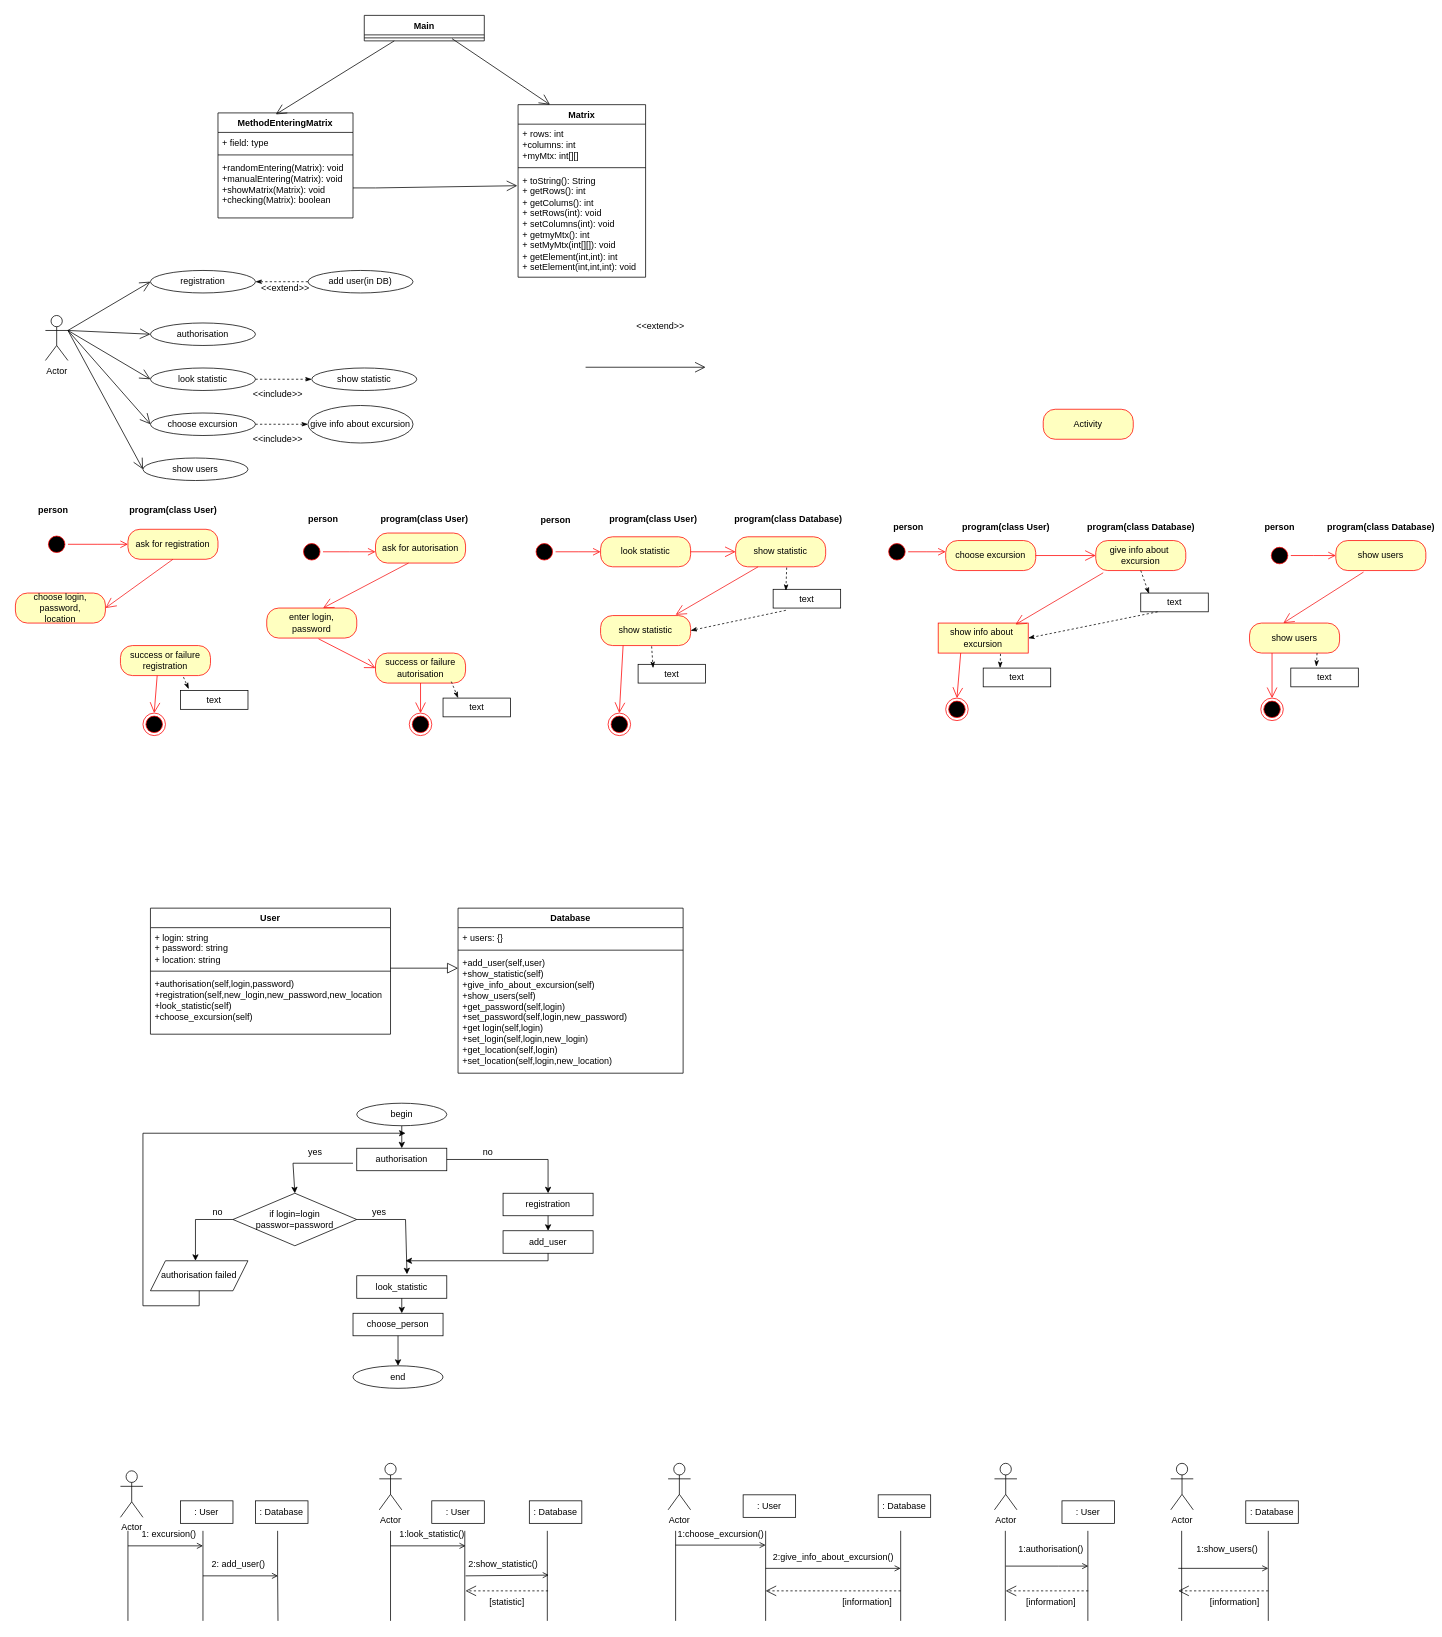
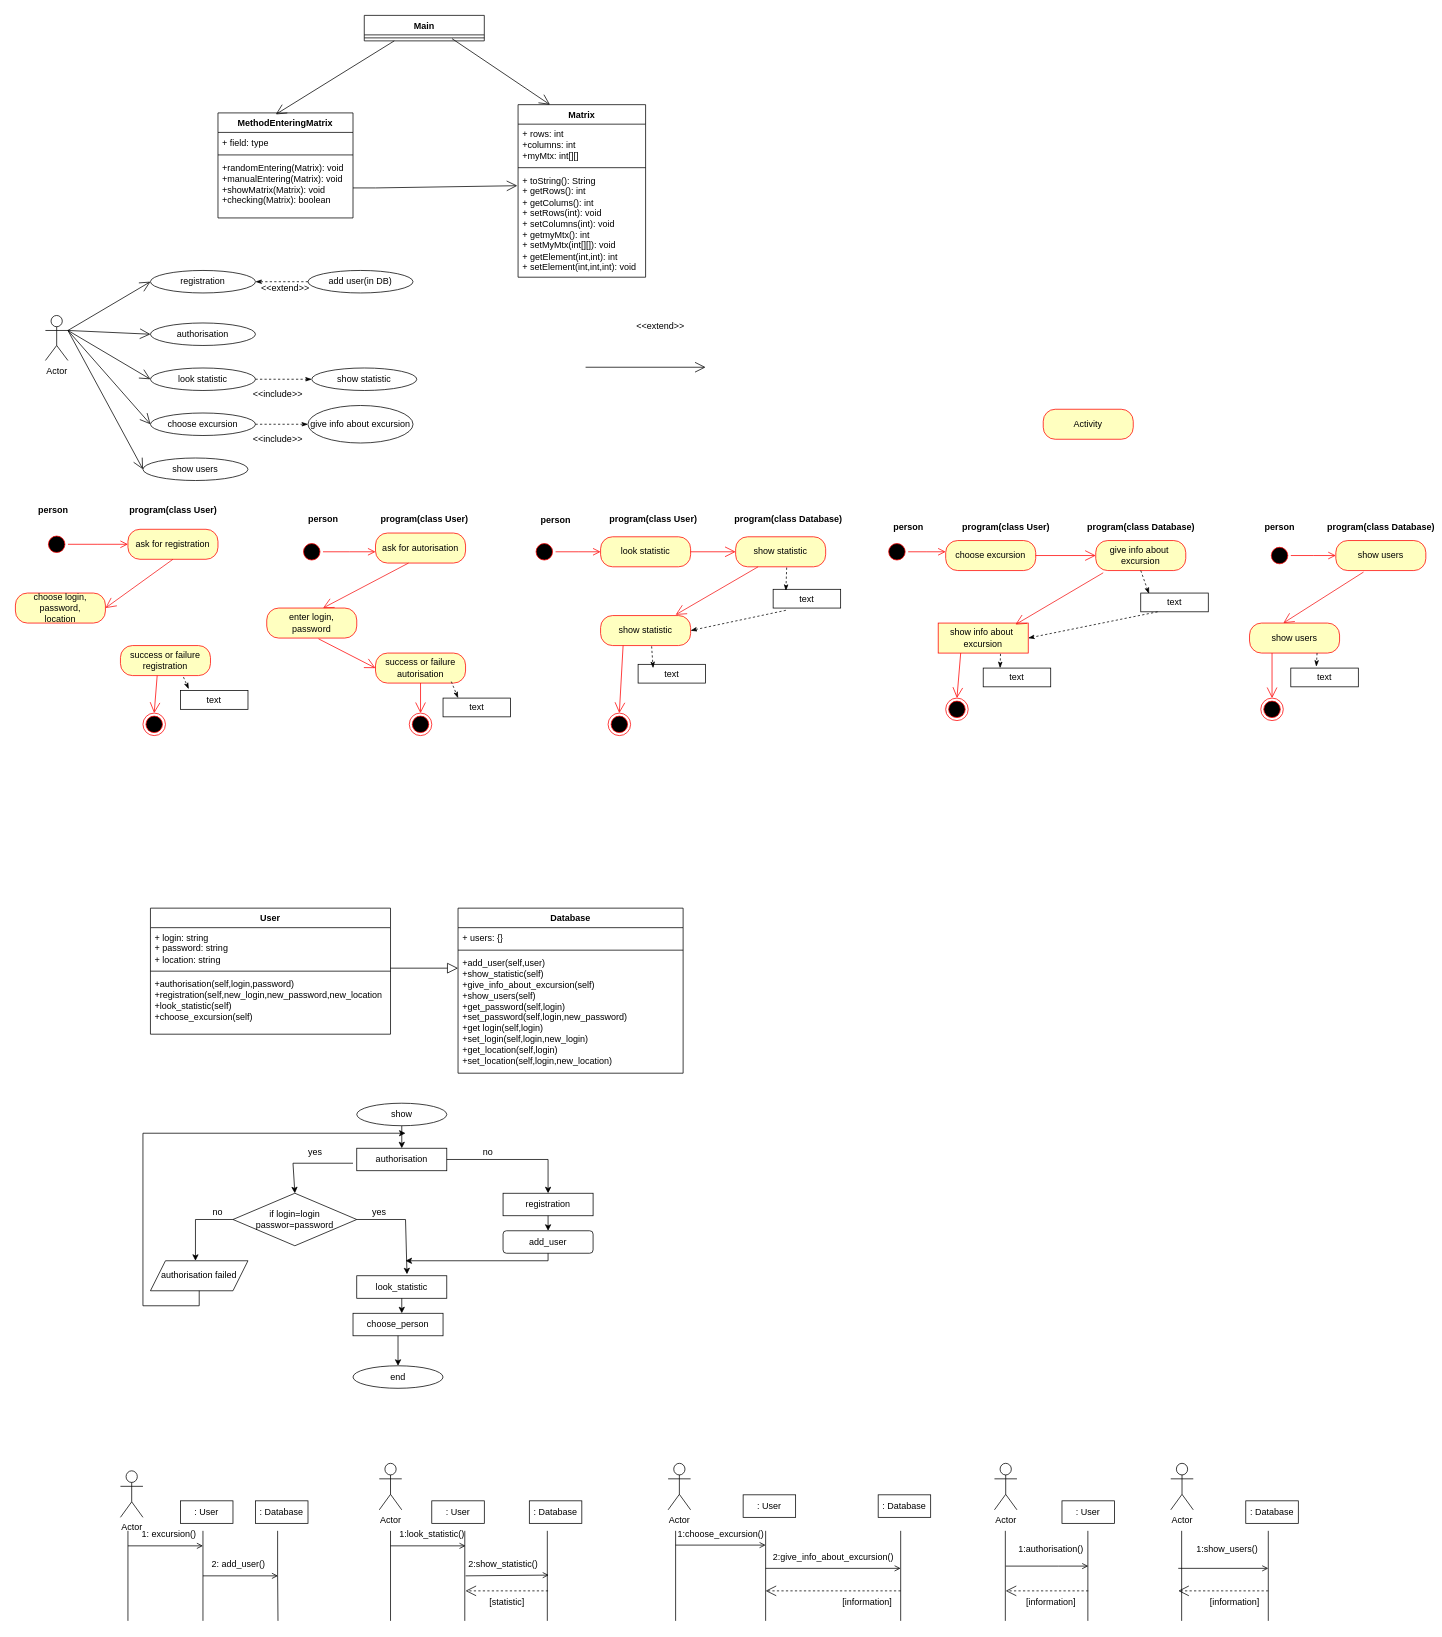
(402, 1114) -> (402, 1114)
(548, 1242) -> (548, 1242)
